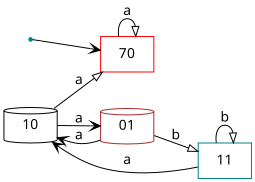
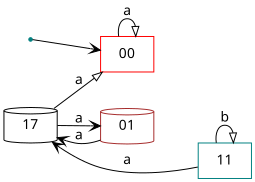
(127, 54) -> (127, 54)
(31, 125) -> (31, 125)
(171, 142) -> none
